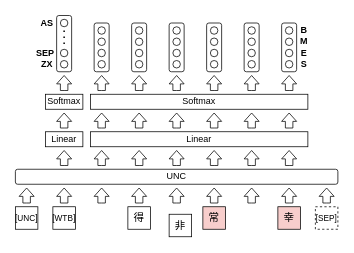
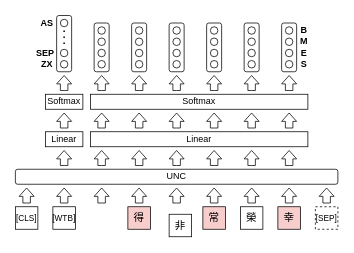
(27, 218) -> (27, 218)
(139, 218) -> (139, 218)
none -> (252, 218)
